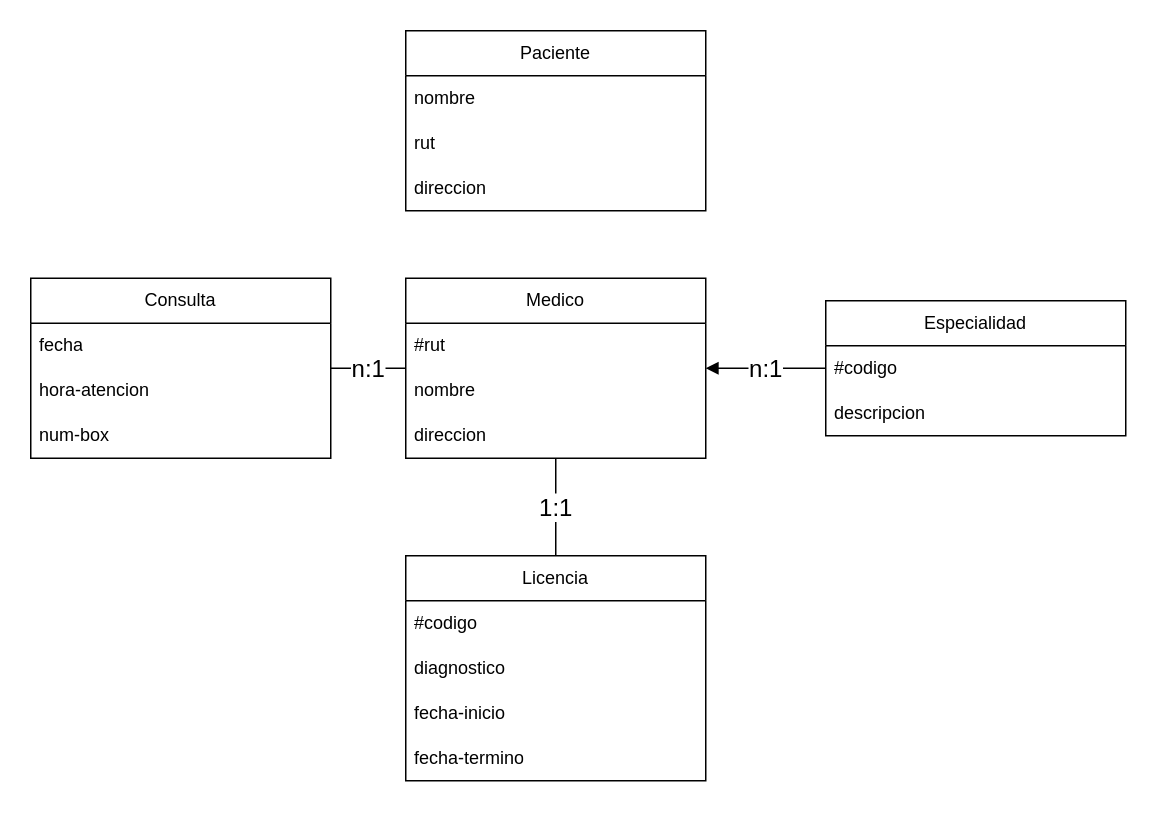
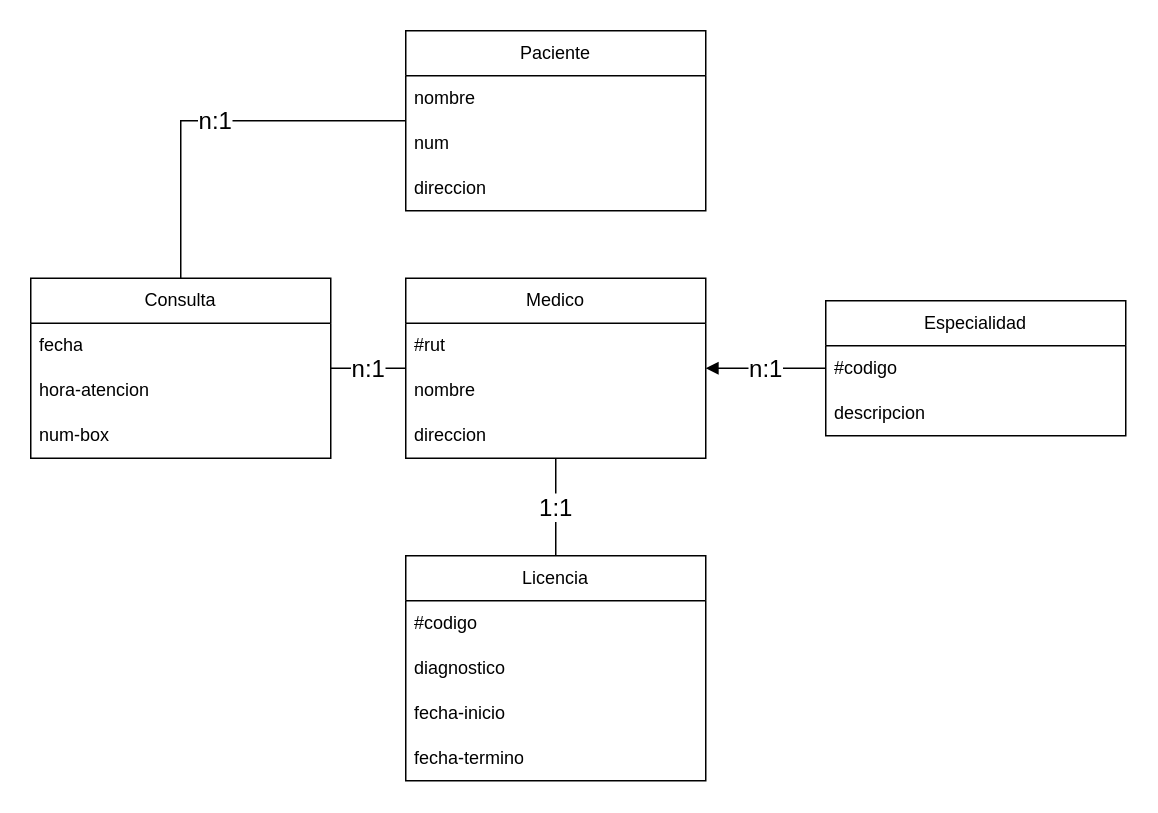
(430, 143) -> (430, 143)
none -> (181, 185)
